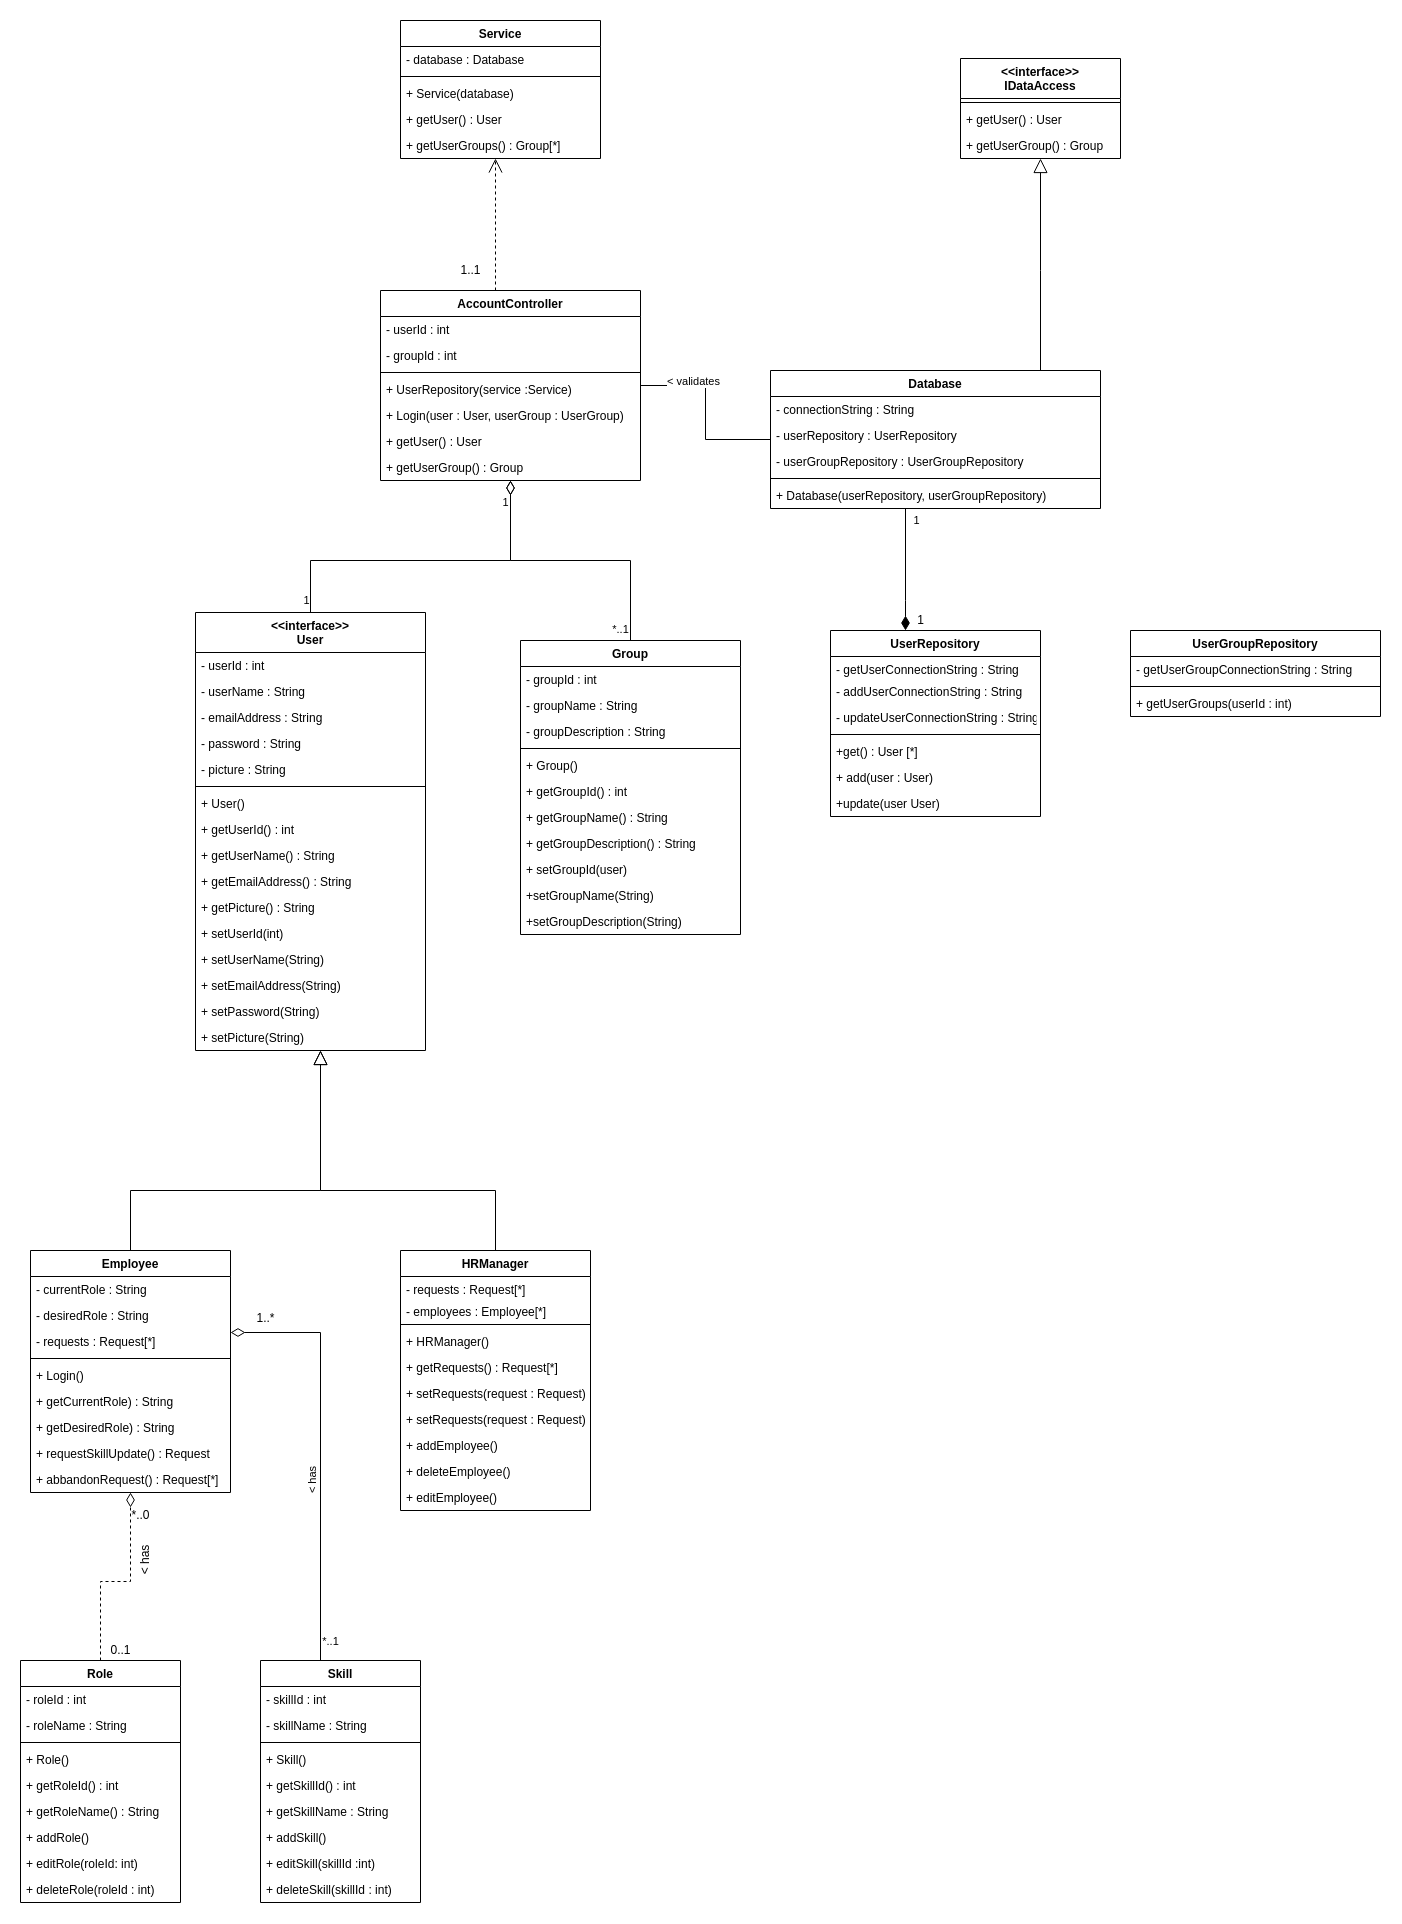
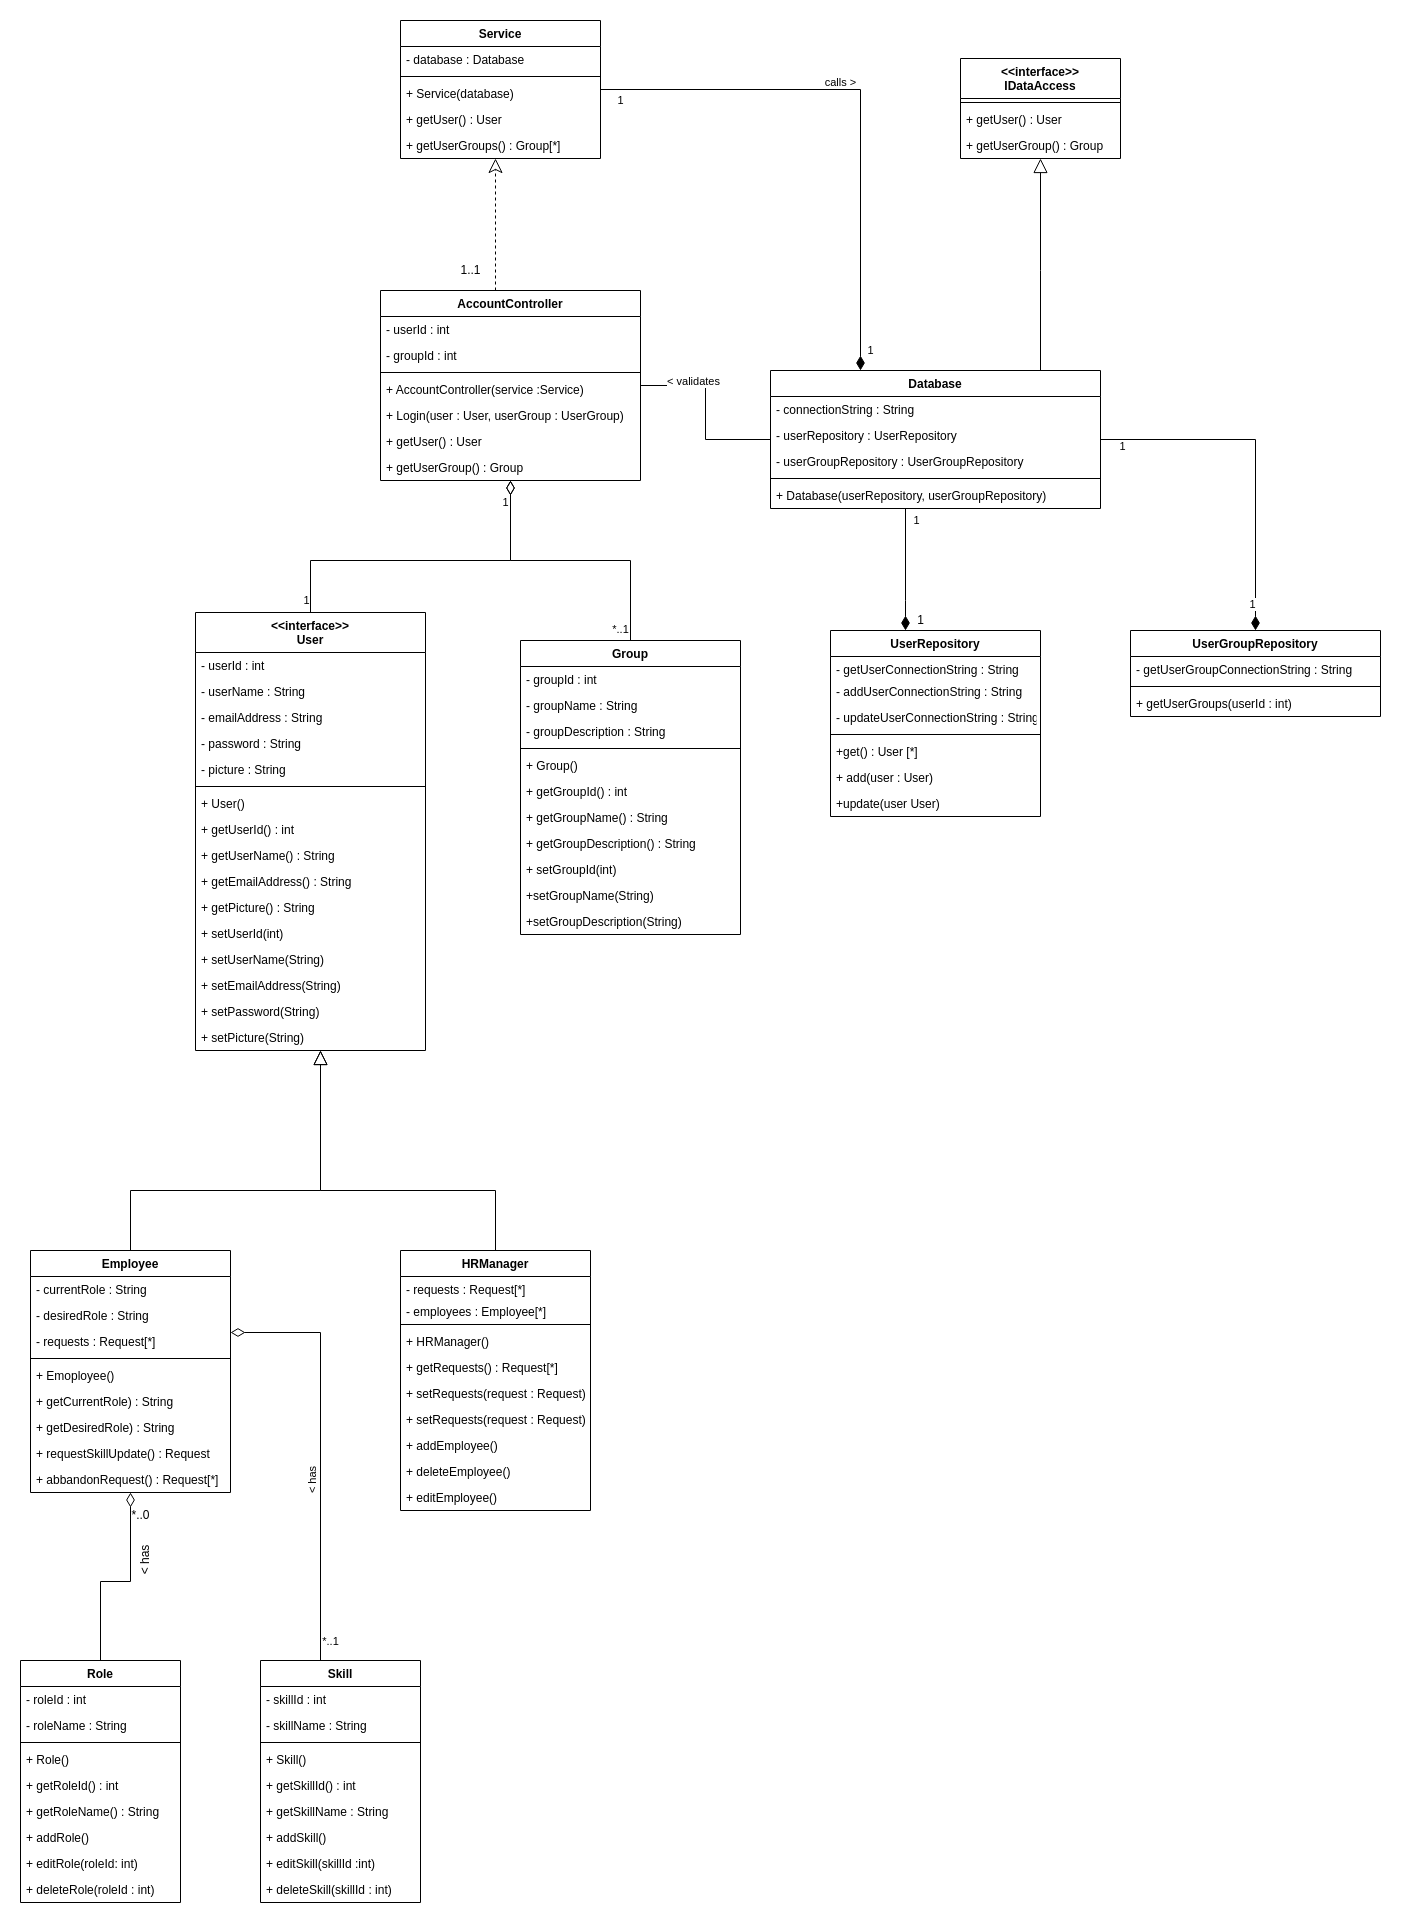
none -> (861, 94)
(496, 167) -> (496, 171)
(491, 390) -> (499, 390)
none -> (1256, 452)
(585, 870) -> (580, 870)
(266, 1319) -> none
(63, 1376) -> (77, 1376)
(115, 1582) -> (115, 1582)
(121, 1651) -> none
